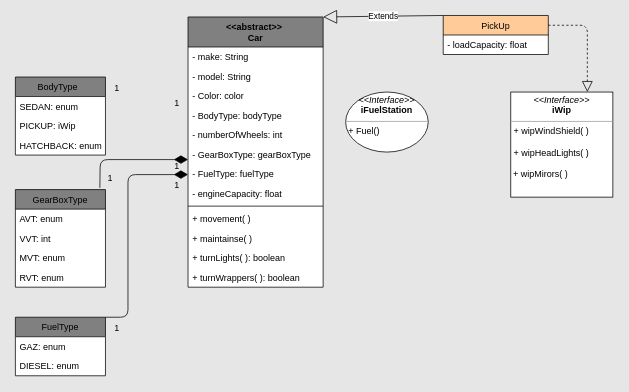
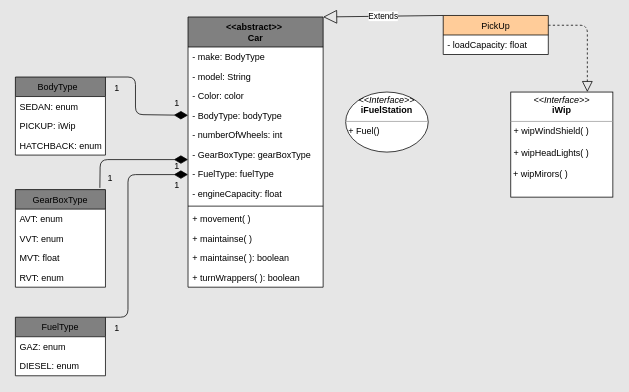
(223, 57) -> (229, 57)
none -> (135, 102)
(36, 239) -> (40, 239)
(40, 258) -> (41, 258)
(245, 258) -> (244, 258)
